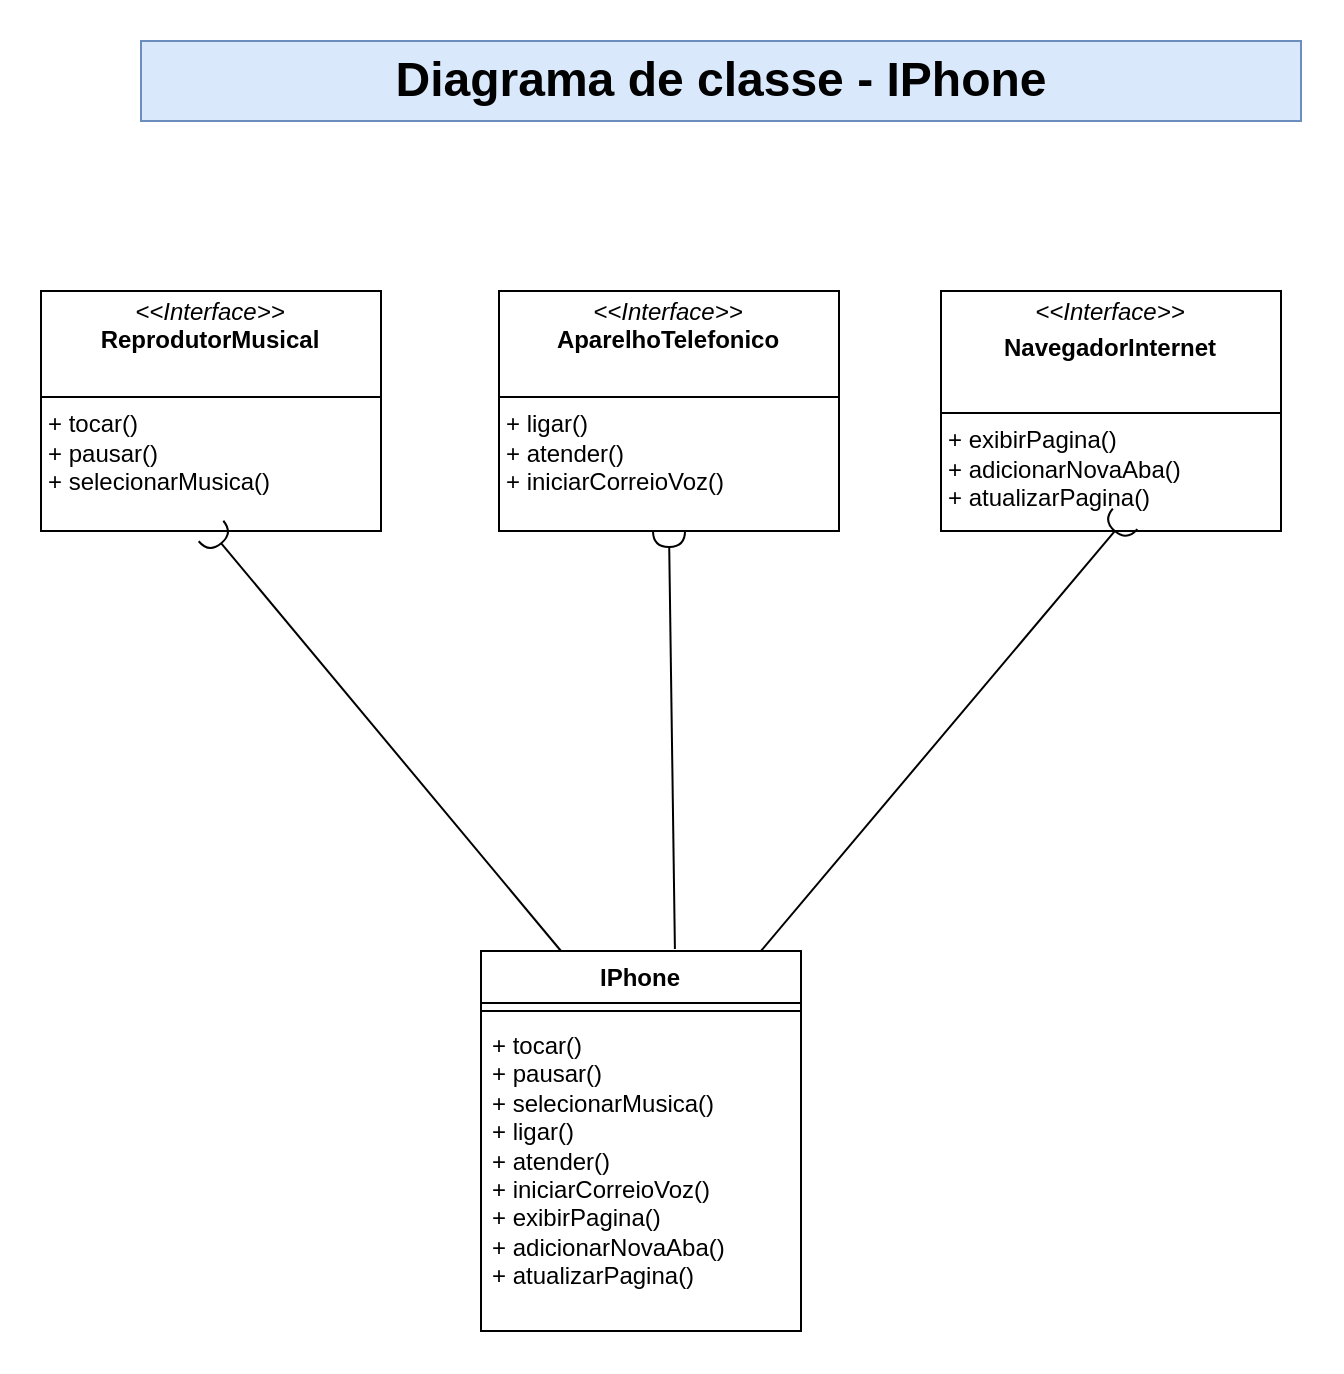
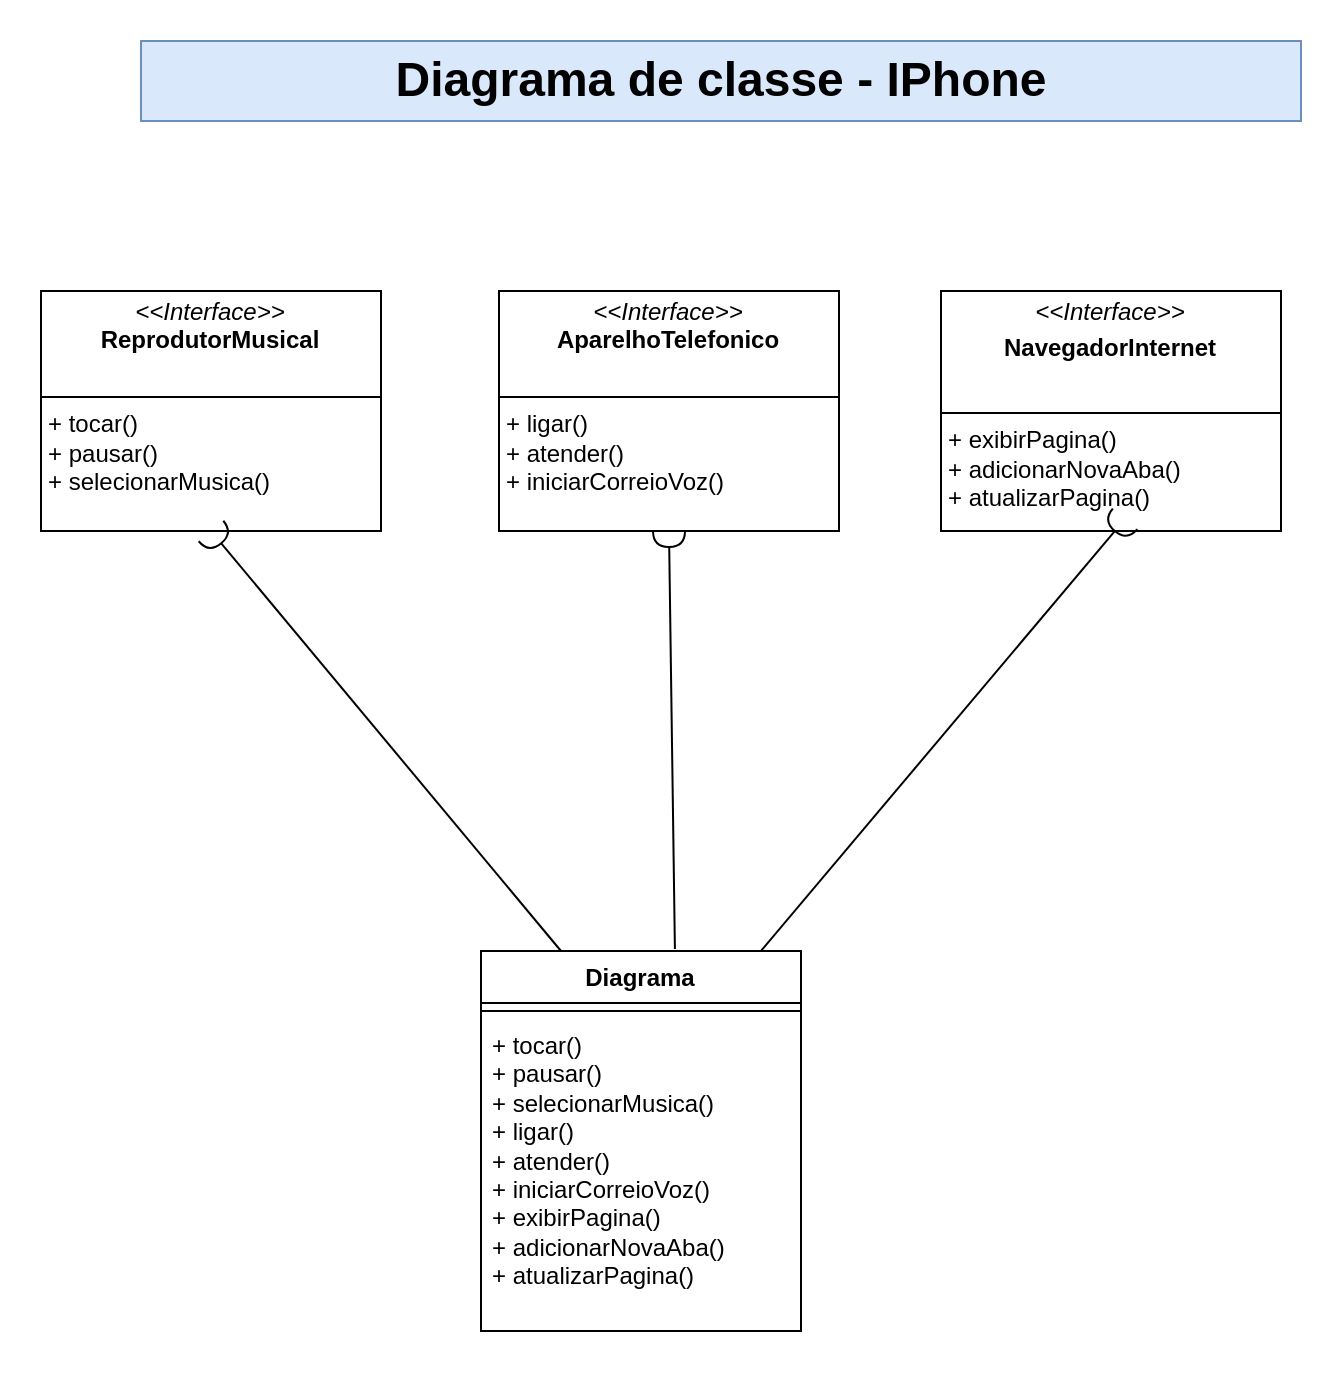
(641, 979) -> (641, 979)
